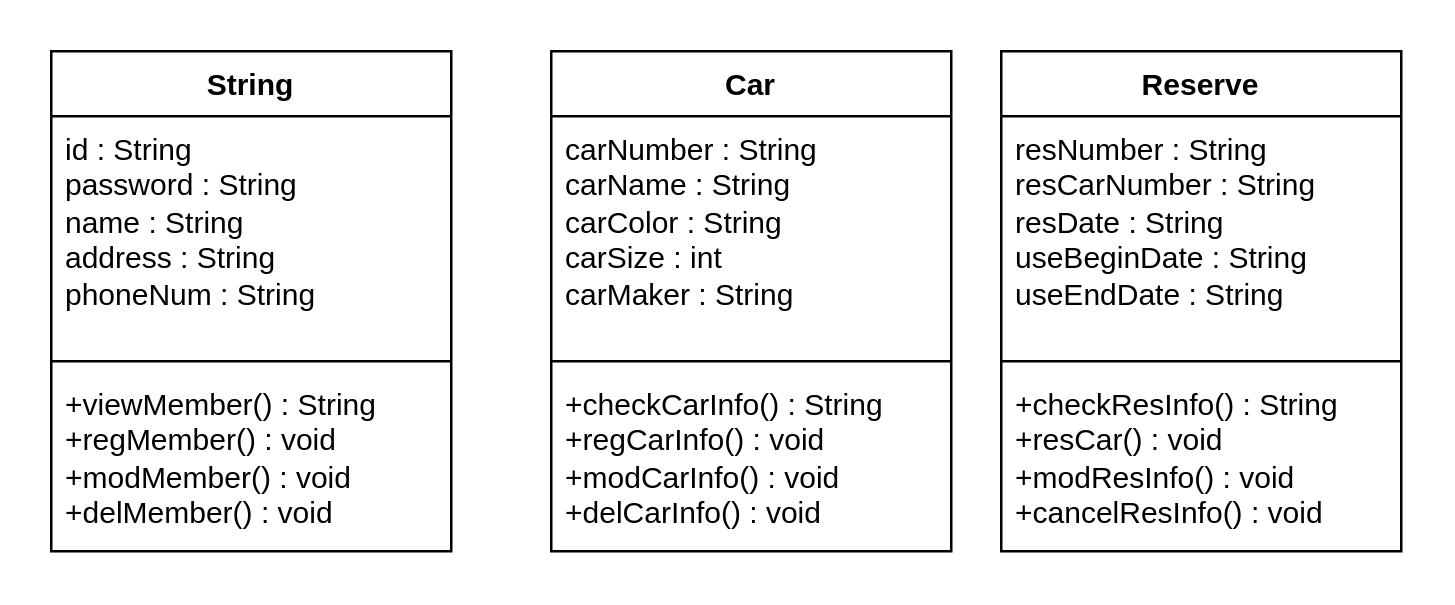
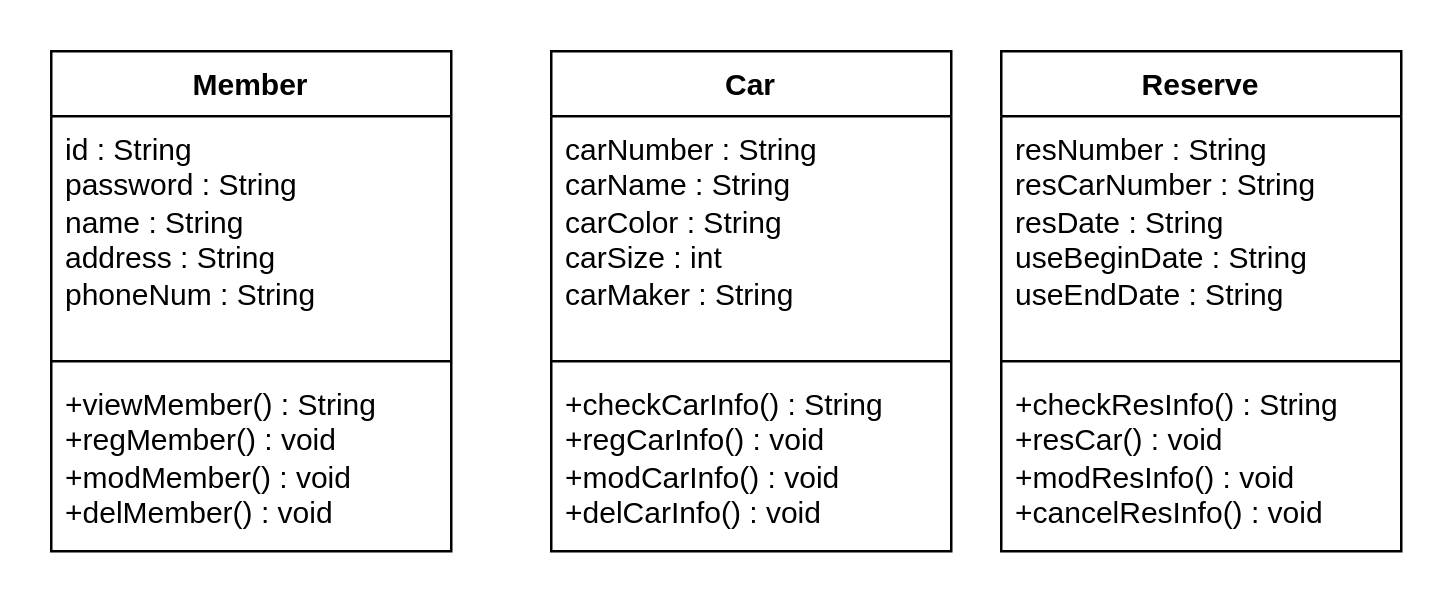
(251, 87) -> (251, 87)
